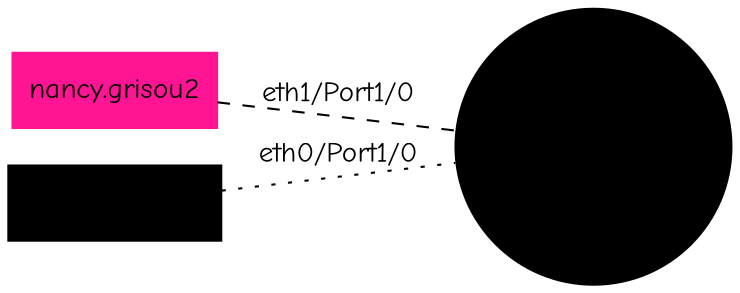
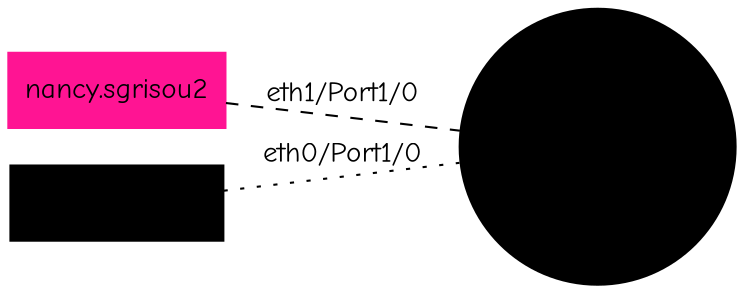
(115, 90) -> (117, 90)
